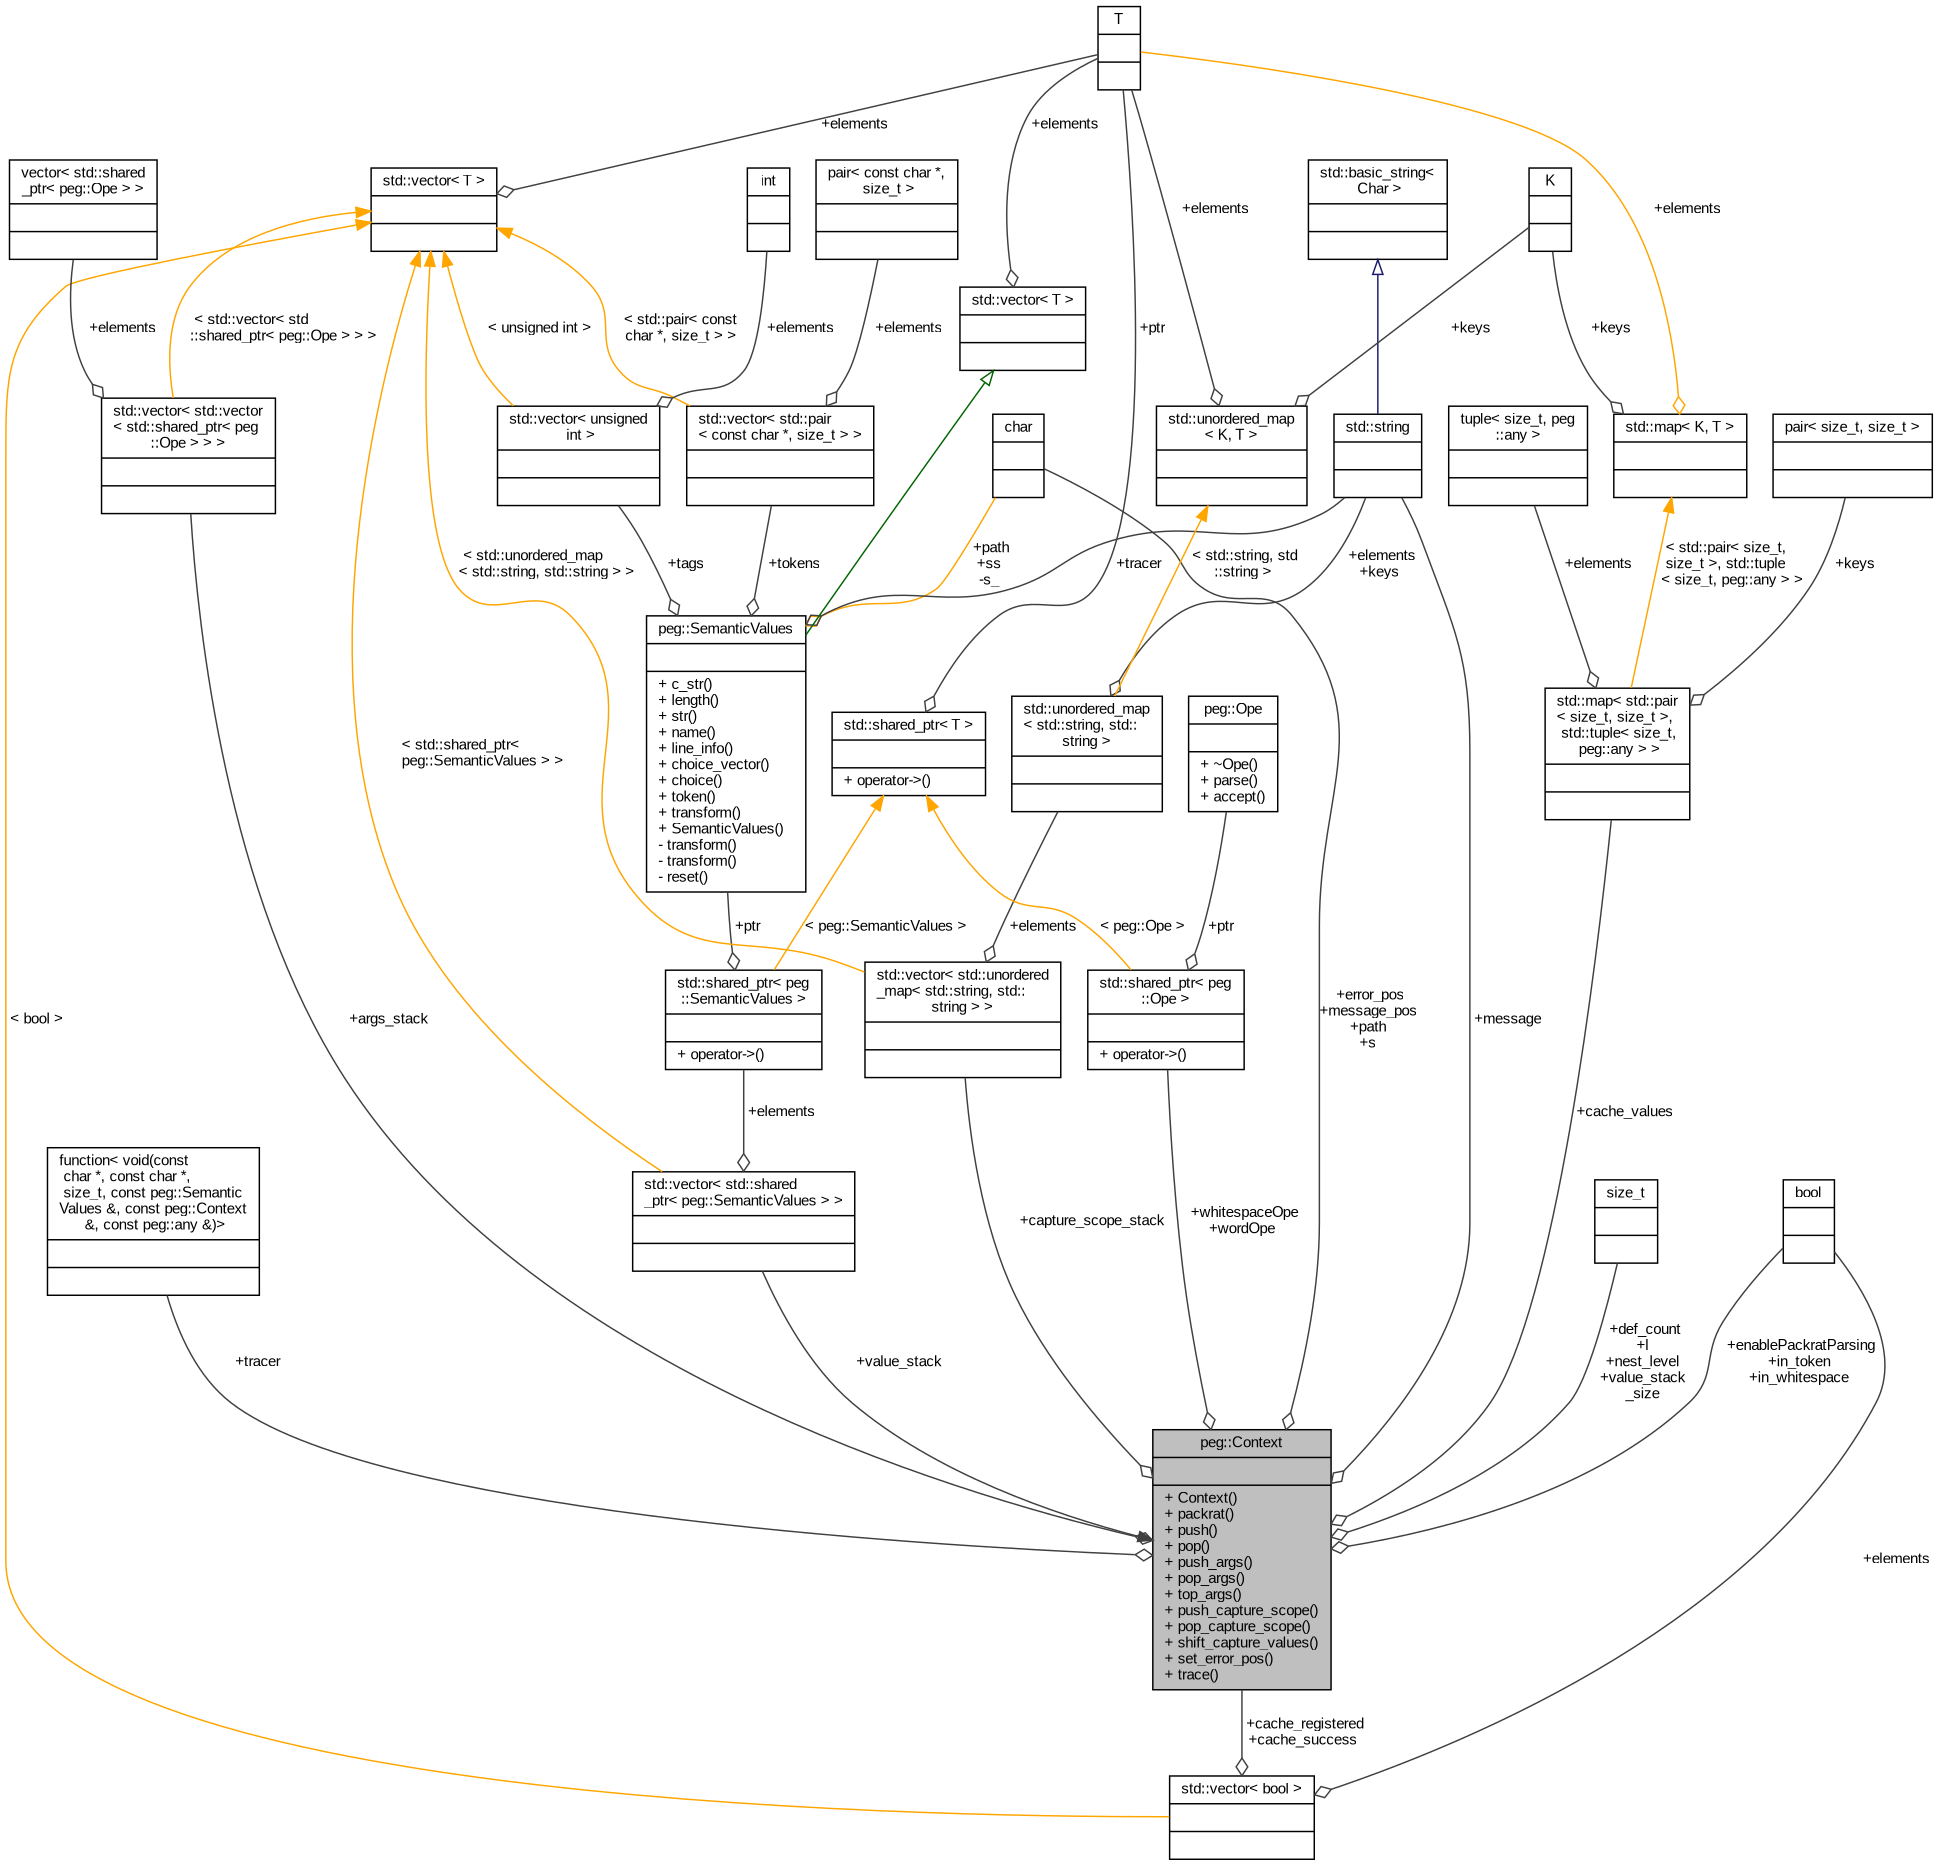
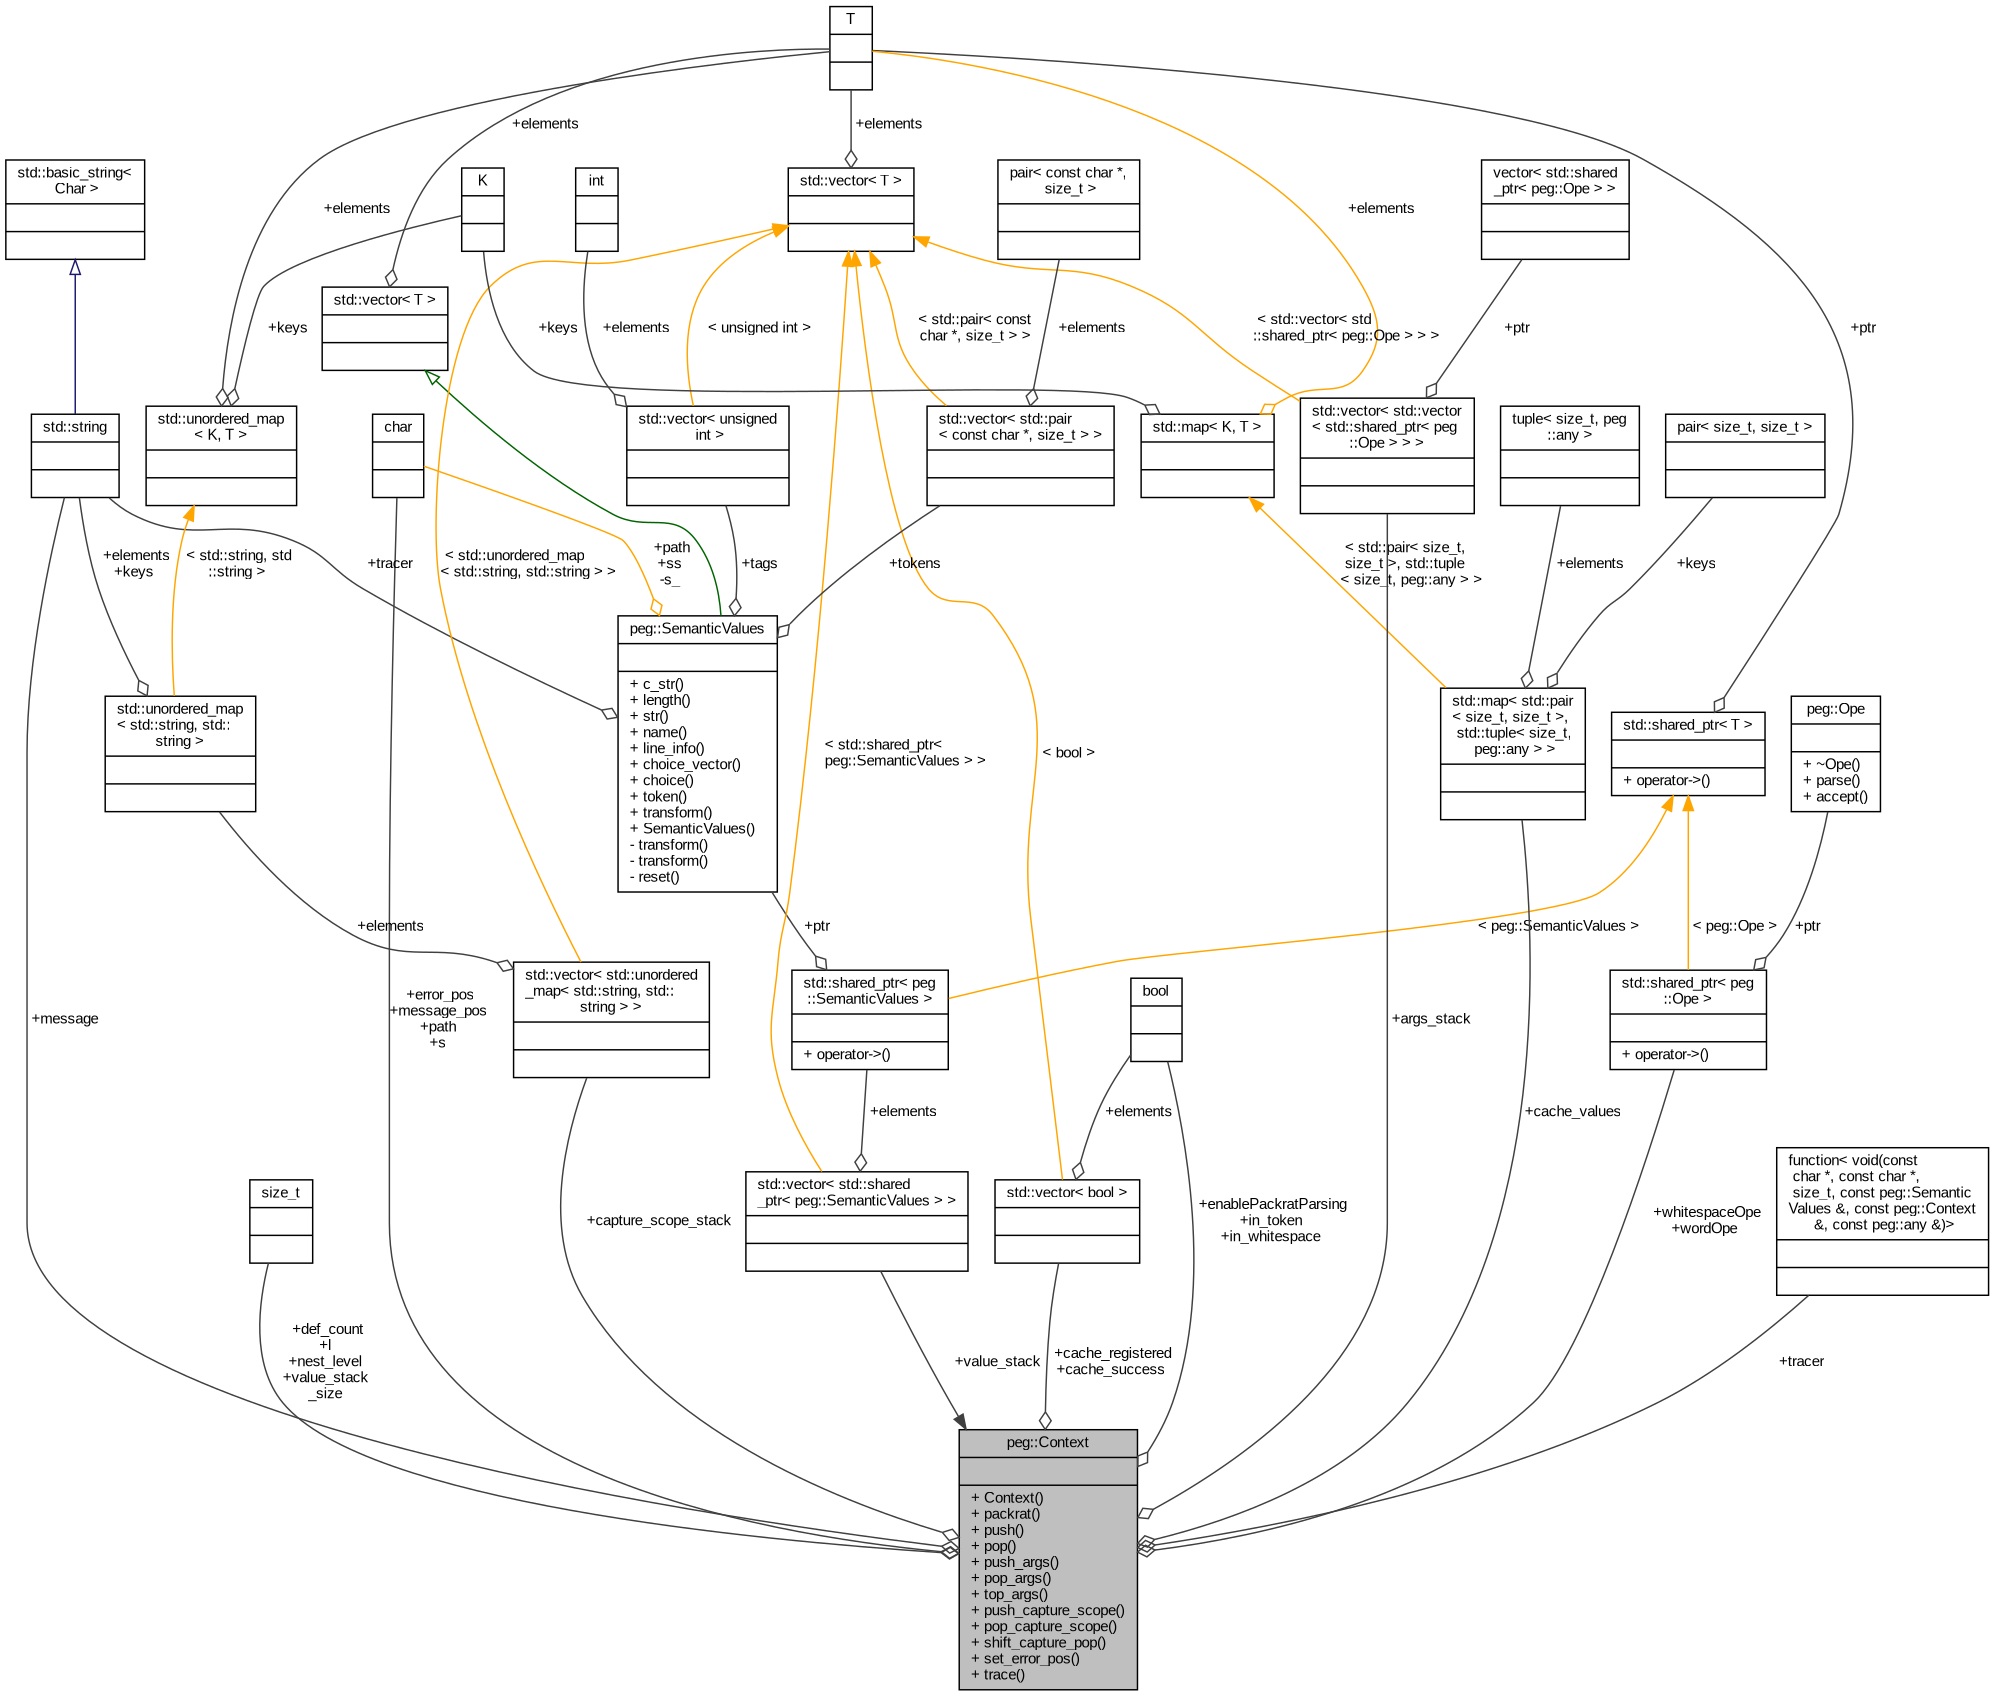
(121, 329) -> (1515, 329)
(1242, 1643) -> (1039, 1643)
(1242, 1724) -> (1049, 1337)
